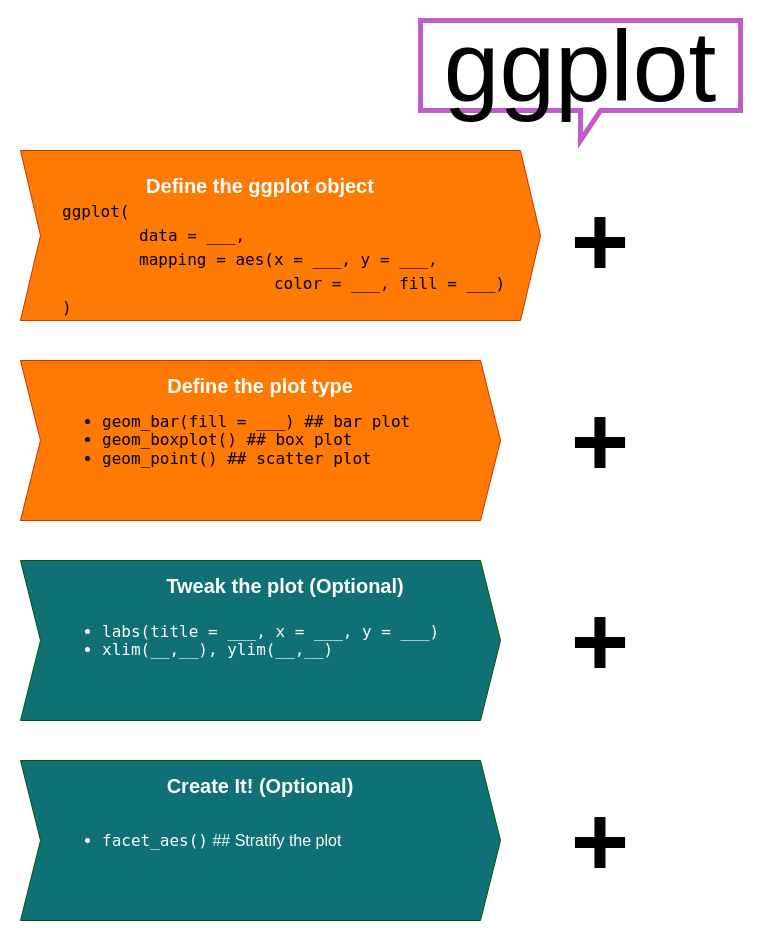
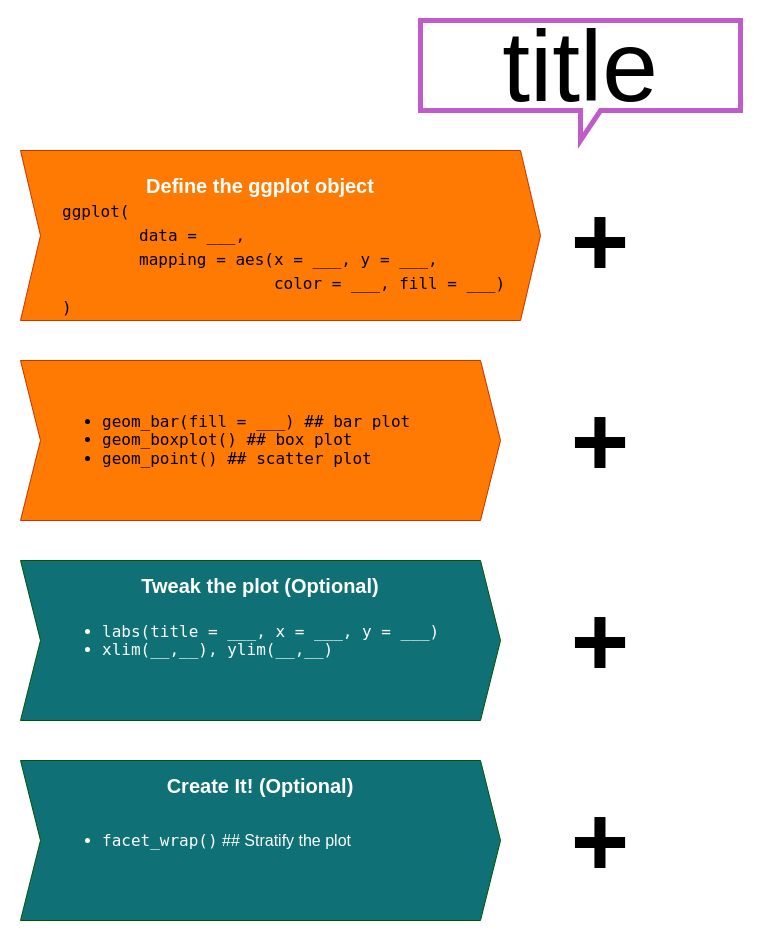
(581, 66) -> (581, 66)
(261, 386) -> none
(286, 586) -> (261, 586)
(122, 841) -> (126, 841)
